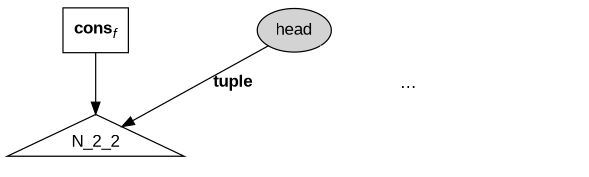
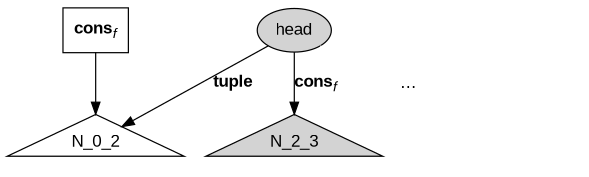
(96, 142) -> (96, 142)
none -> (294, 142)
